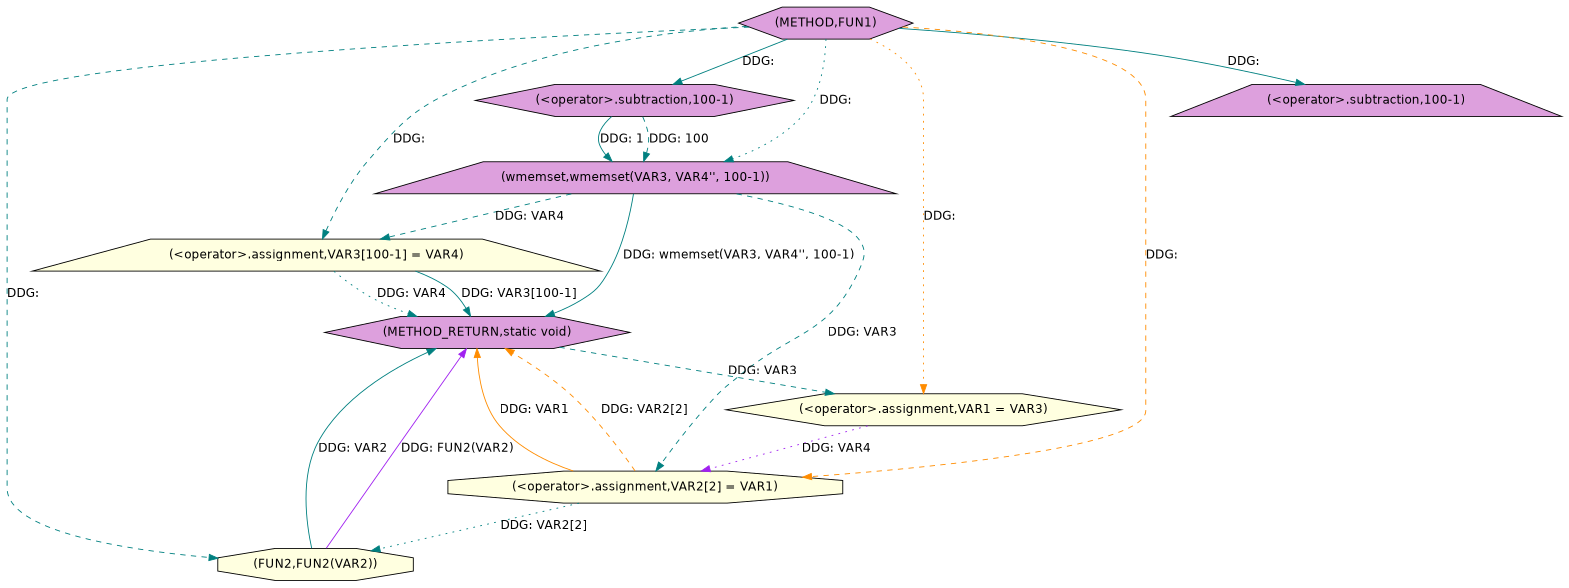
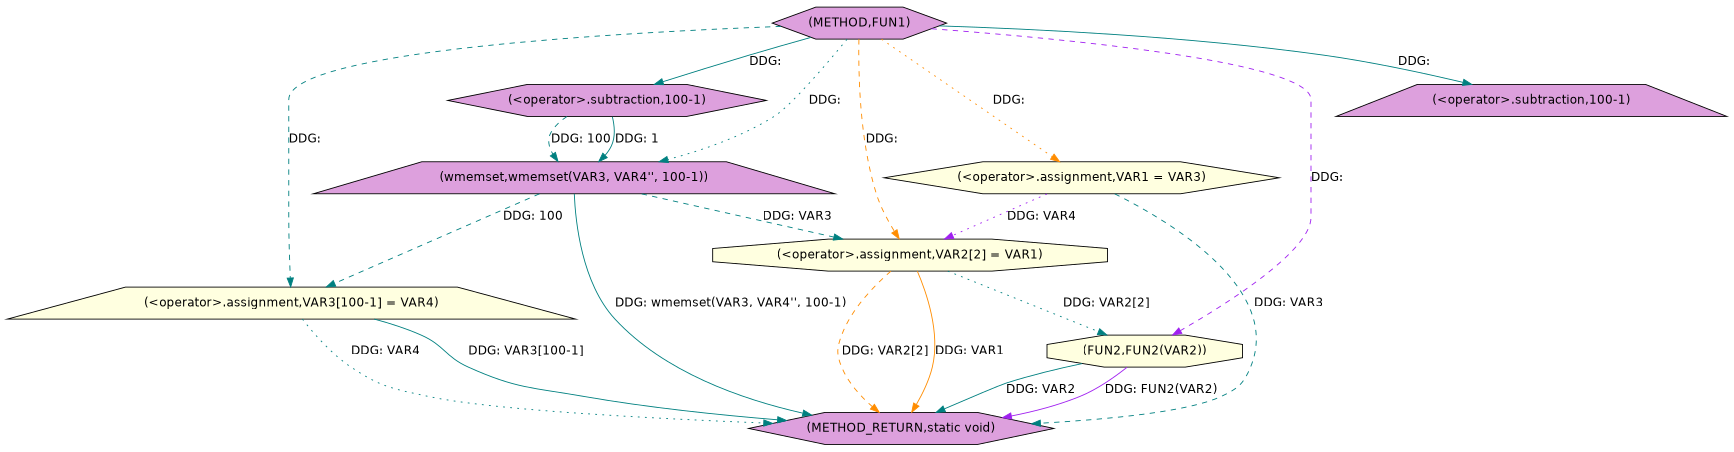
(71, 78) -> (1271, 74)
(530, 216) -> (533, 216)
(692, 370) -> (1252, 360)
